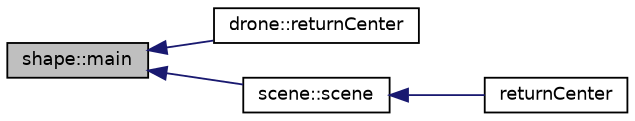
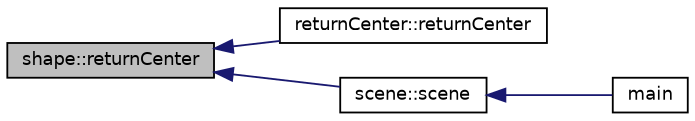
(316, 26) -> (413, 26)
(78, 60) -> (111, 60)
(556, 95) -> (650, 95)
